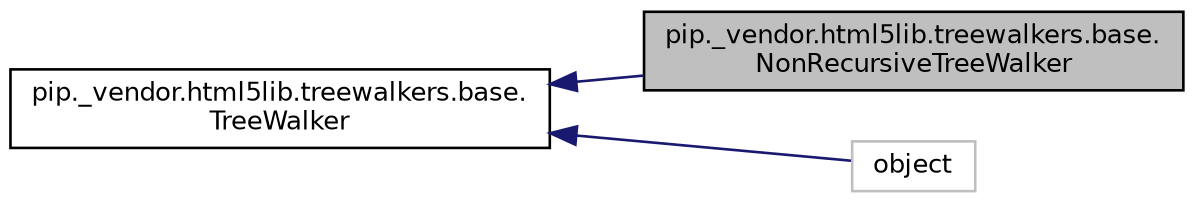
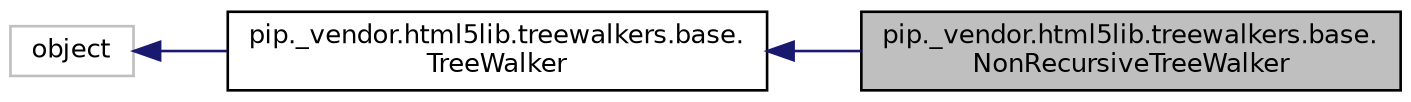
(714, 148) -> (194, 51)
